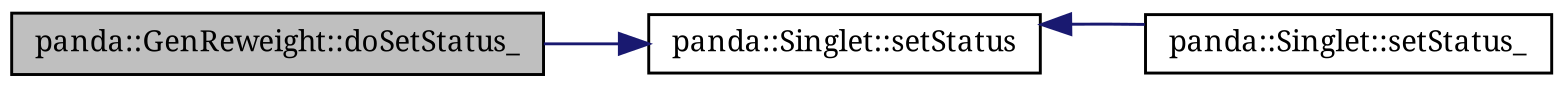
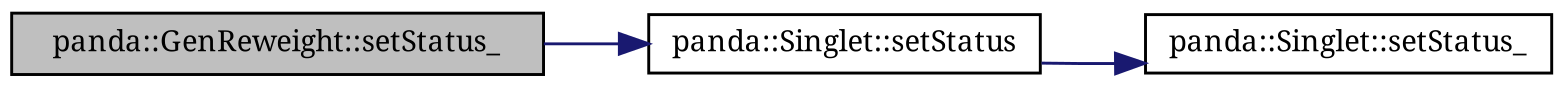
(1108, 24) -> (1078, 64)
(278, 44) -> (278, 44)
